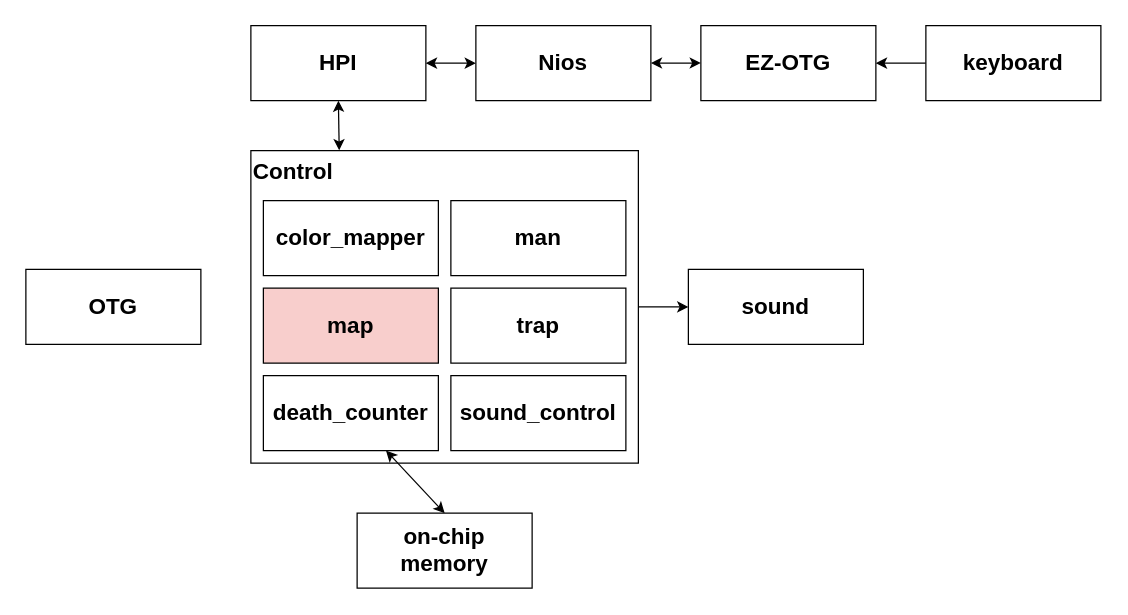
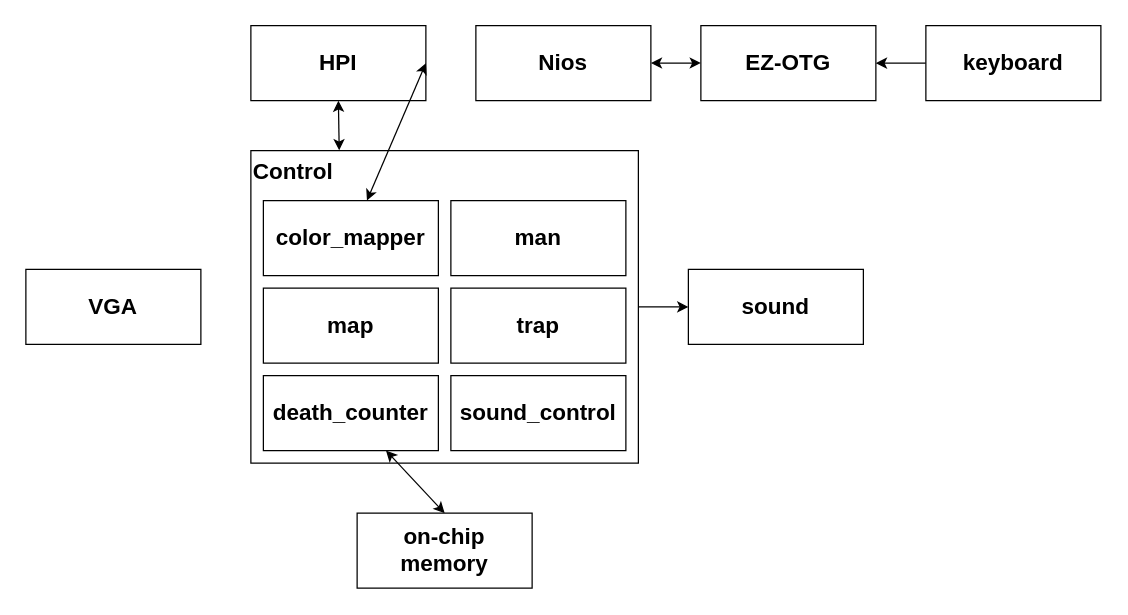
(451, 63) -> (396, 131)
(113, 307) -> (113, 307)
(351, 326) -> (351, 326)
